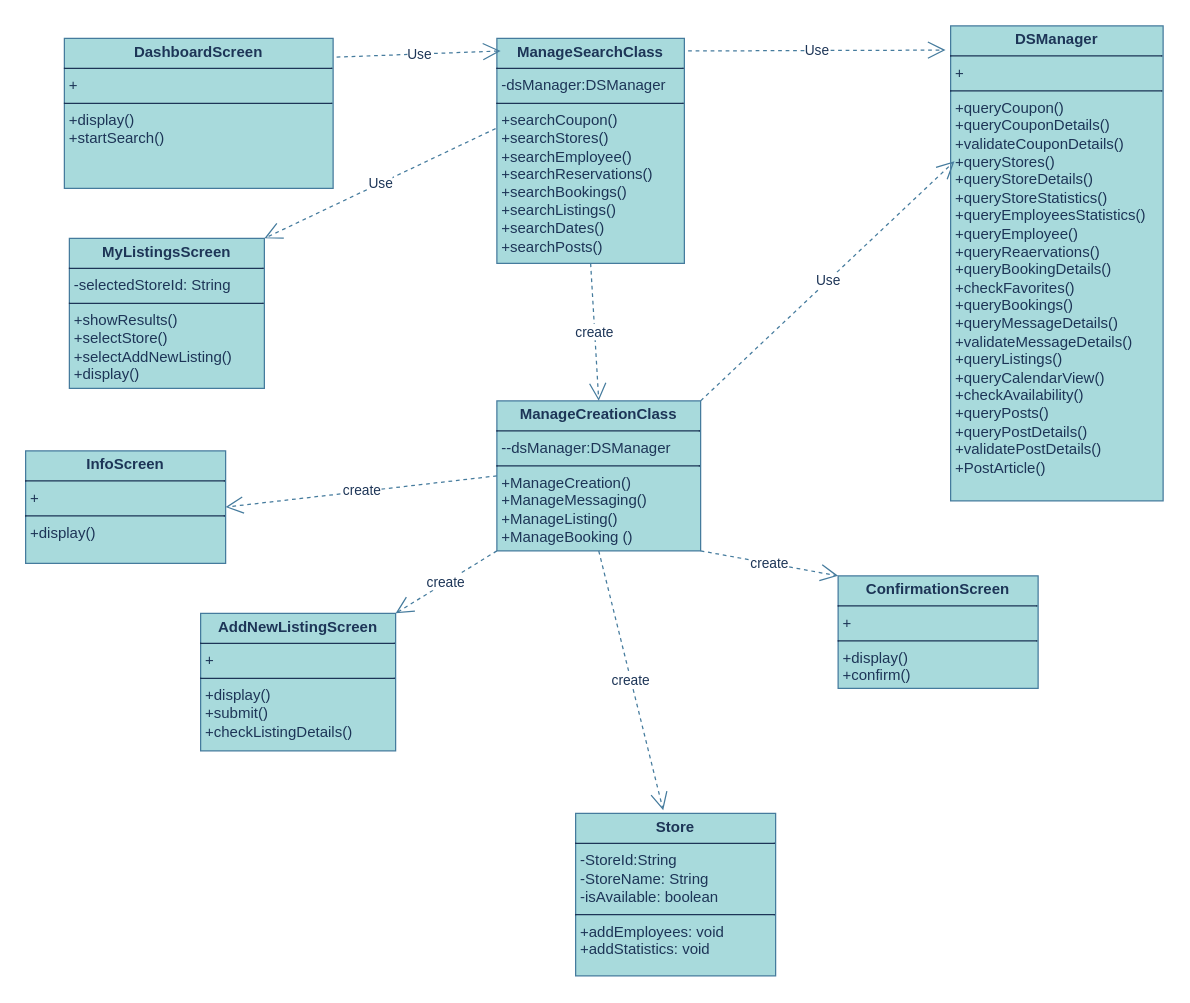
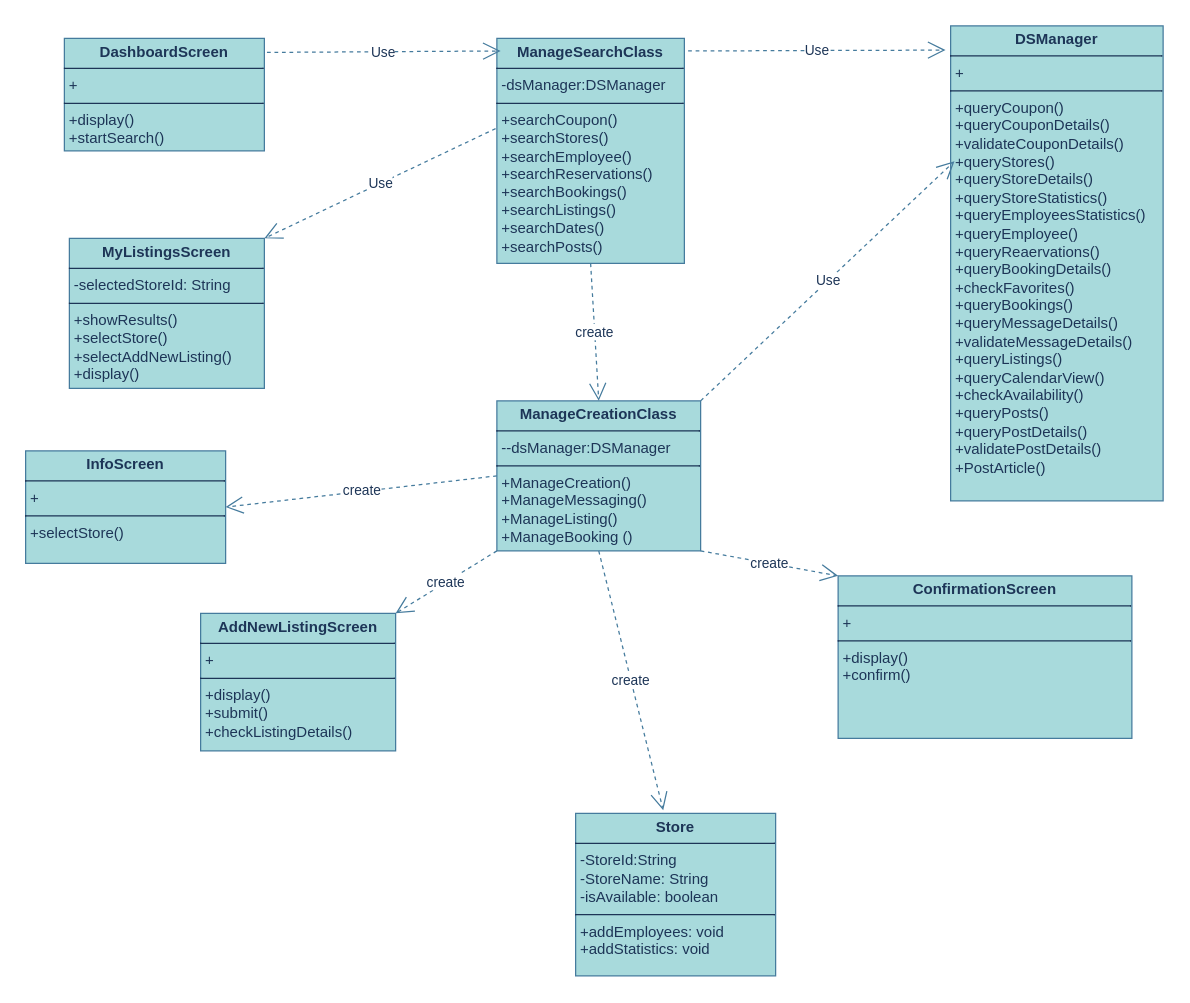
(199, 113) -> (164, 94)
(68, 478) -> (82, 478)
(938, 632) -> (985, 657)
